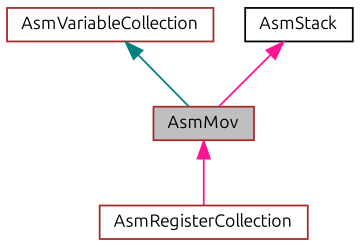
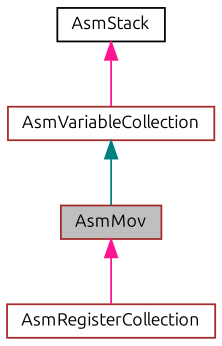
(245, 80) -> (111, 83)
